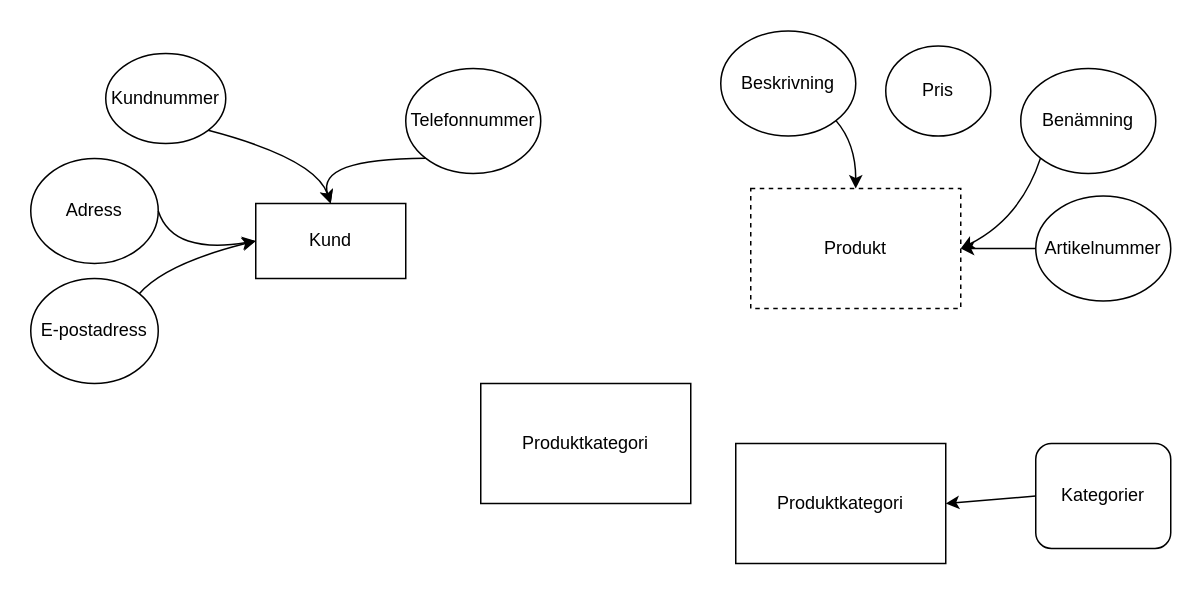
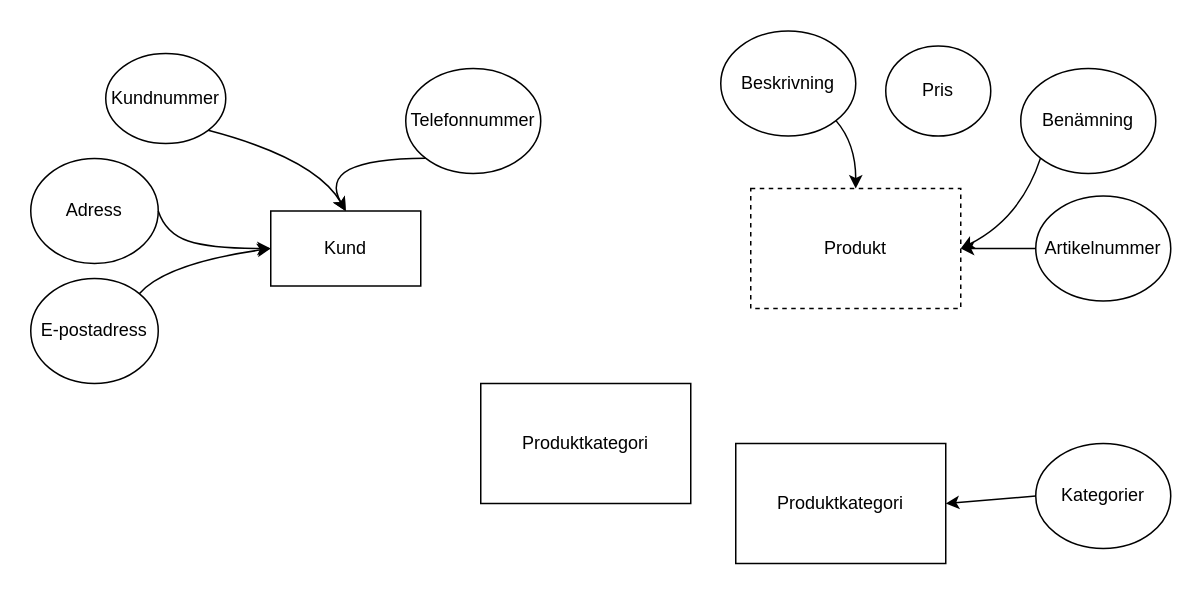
(331, 241) -> (346, 248)
(1103, 496) -> (1103, 496)
